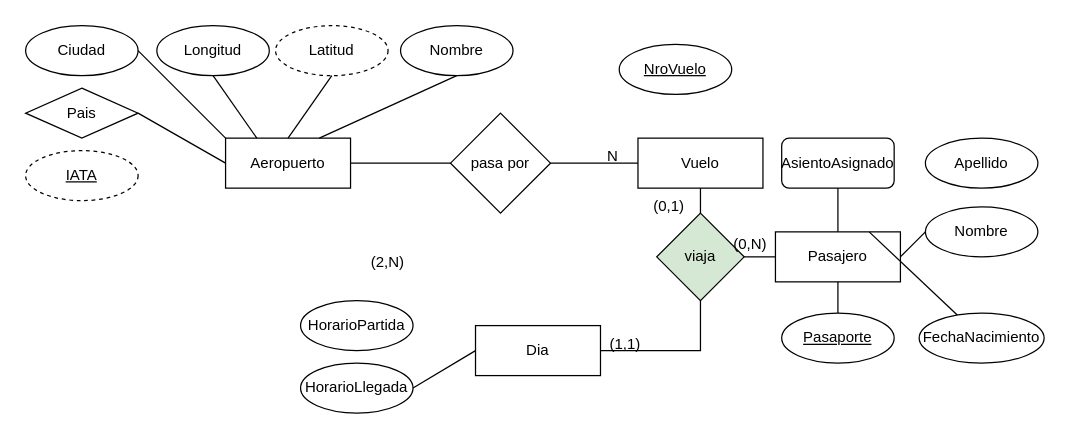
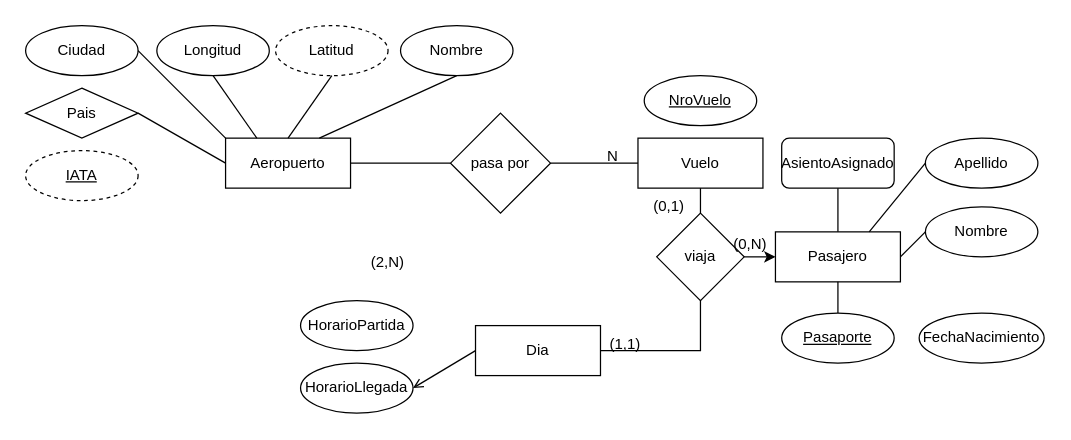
(676, 69) -> (701, 101)
(701, 257) -> (701, 257)
(768, 257) -> (765, 257)
(913, 273) -> (898, 198)
(417, 386) -> (418, 385)
